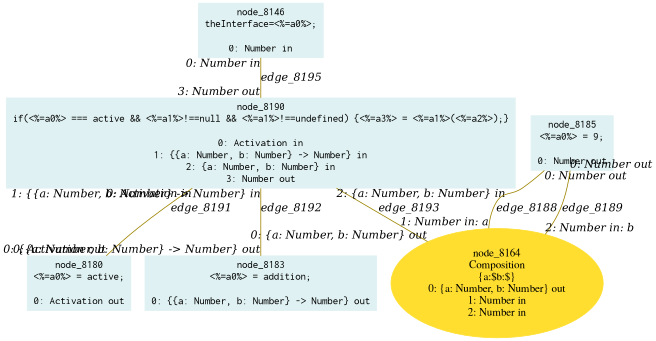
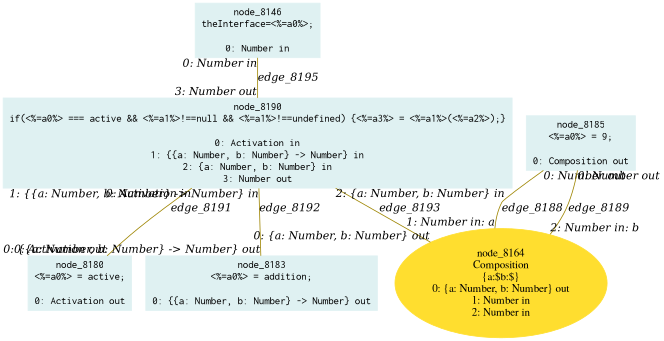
(572, 143) -> (581, 143)
